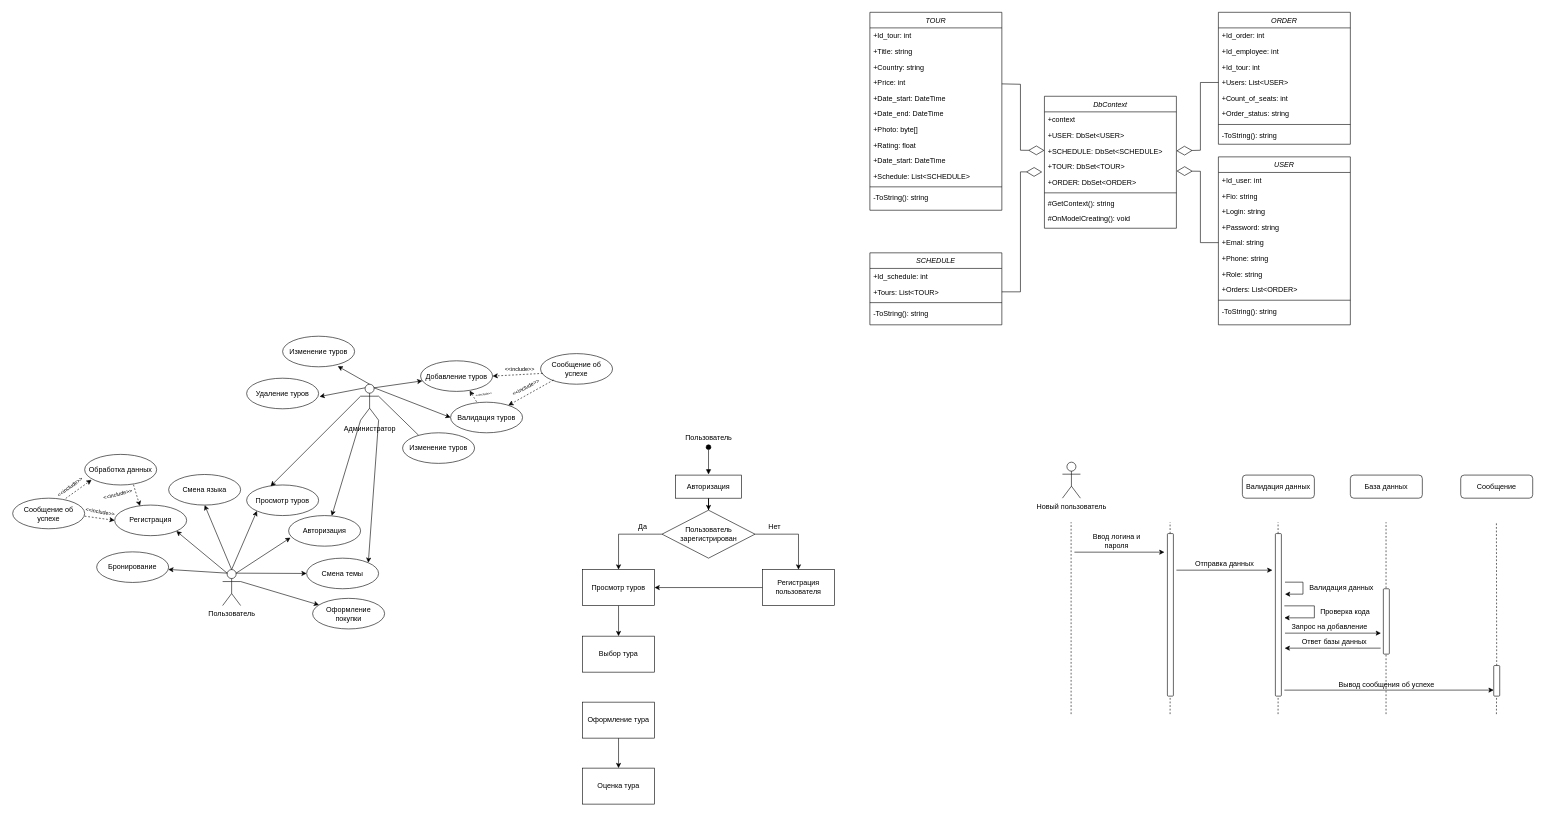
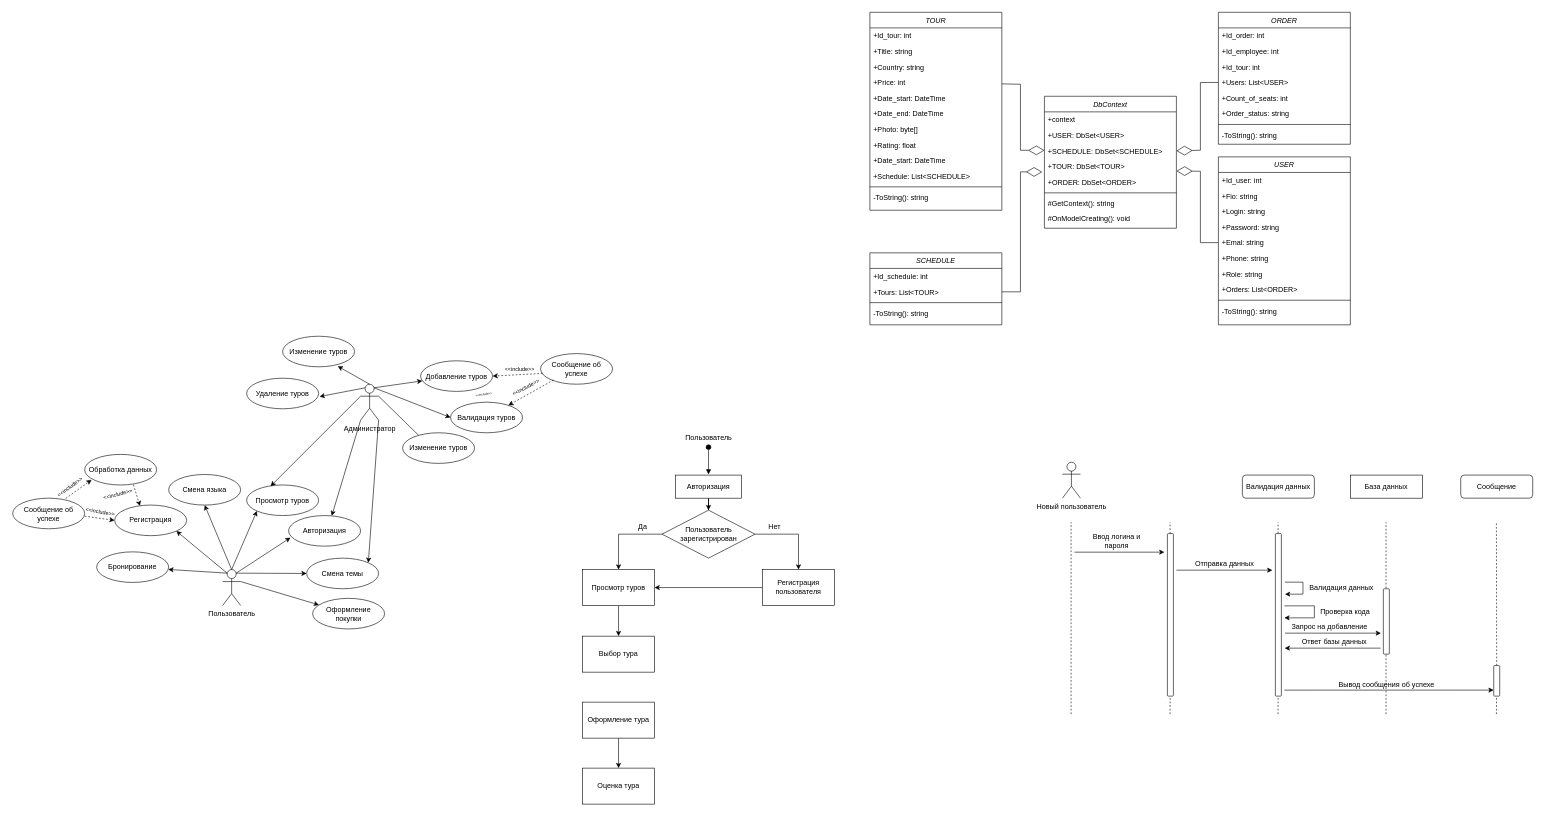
(472, 395) -> none
(1386, 487) -> (1386, 487)
